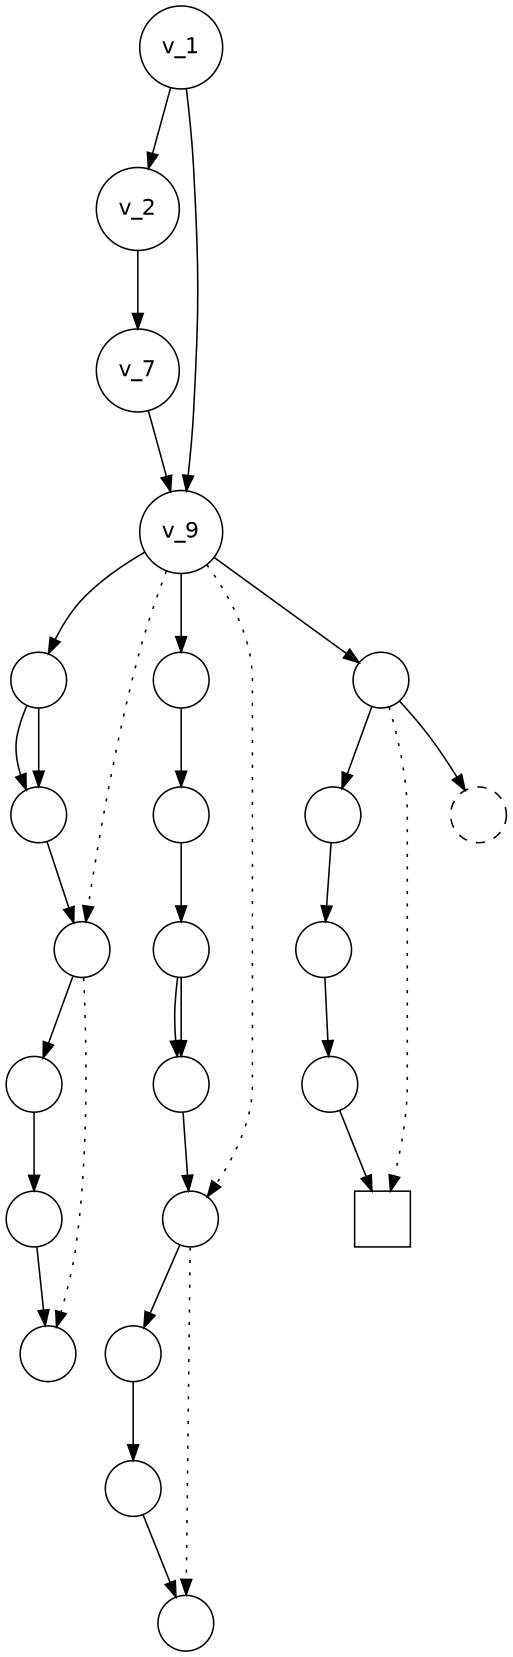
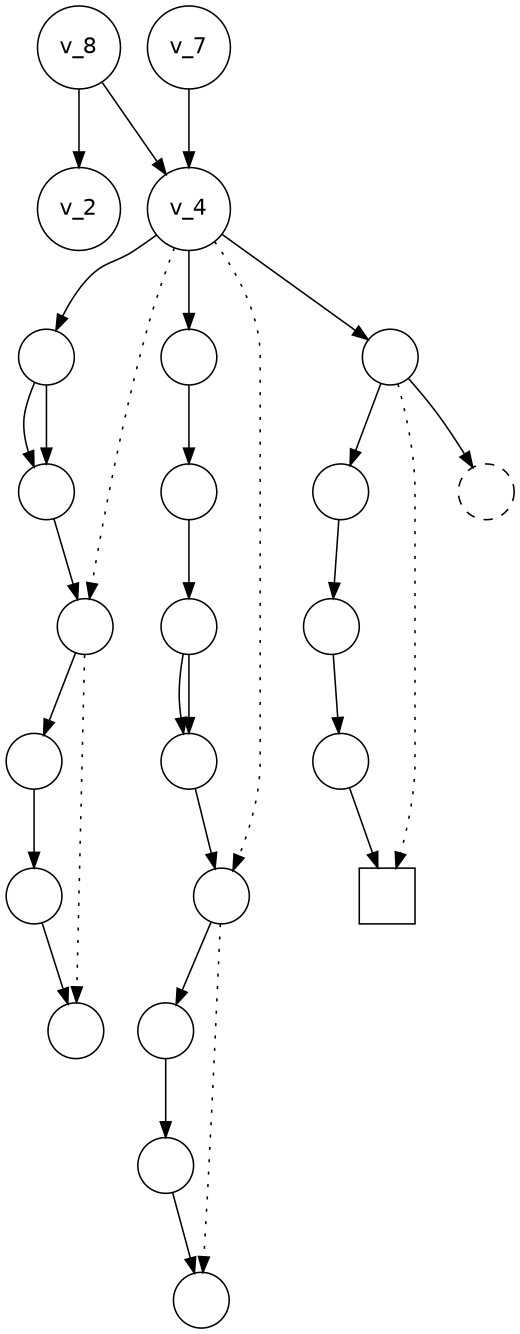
(181, 48) -> (79, 47)
(138, 282) -> none
(181, 532) -> (189, 209)
